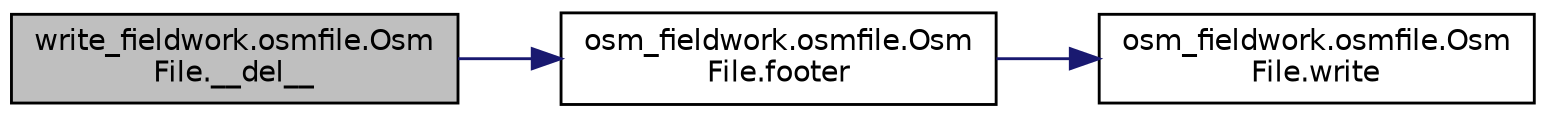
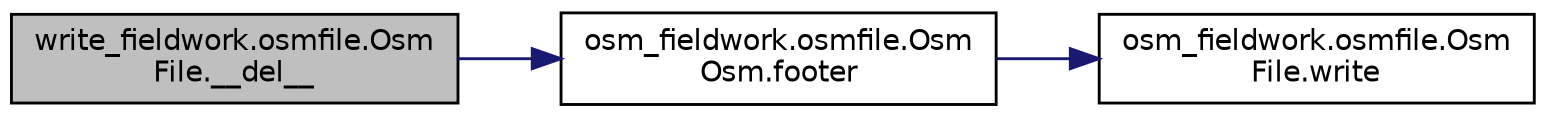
(779, 59) -> (779, 59)
